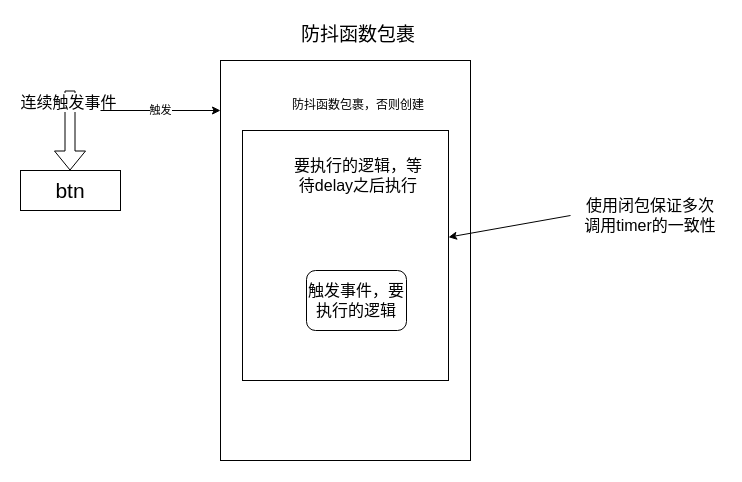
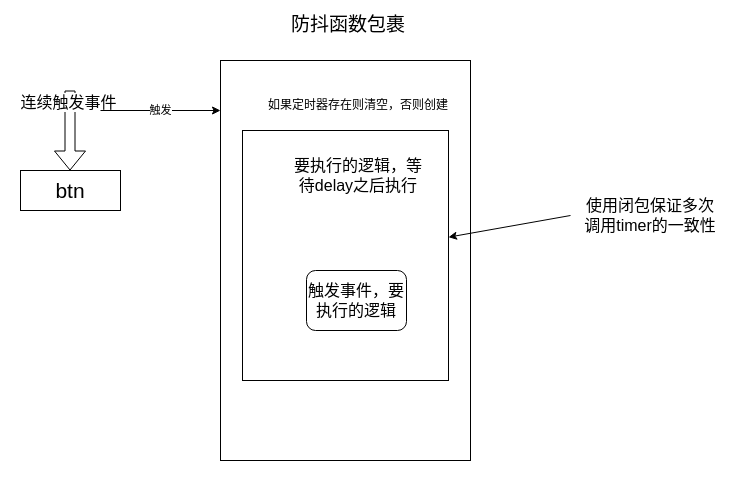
(359, 36) -> (349, 26)
(359, 106) -> (359, 106)
